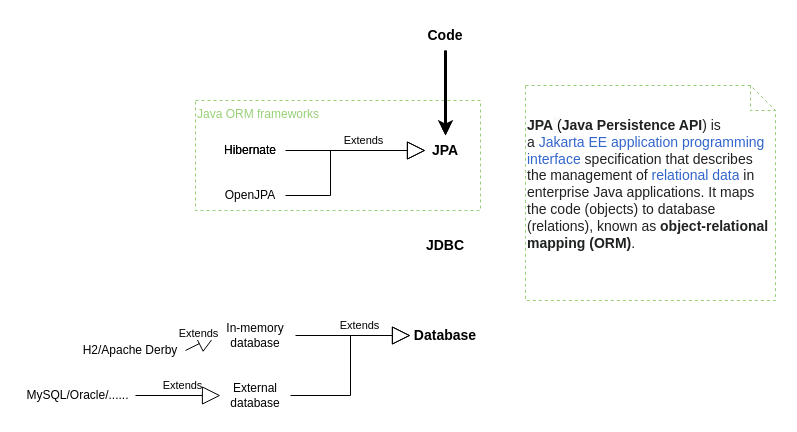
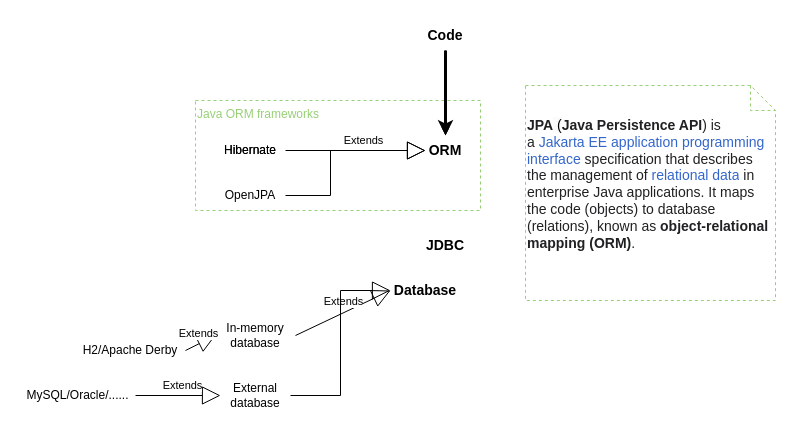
(446, 151) -> (446, 151)
(446, 336) -> (426, 291)
